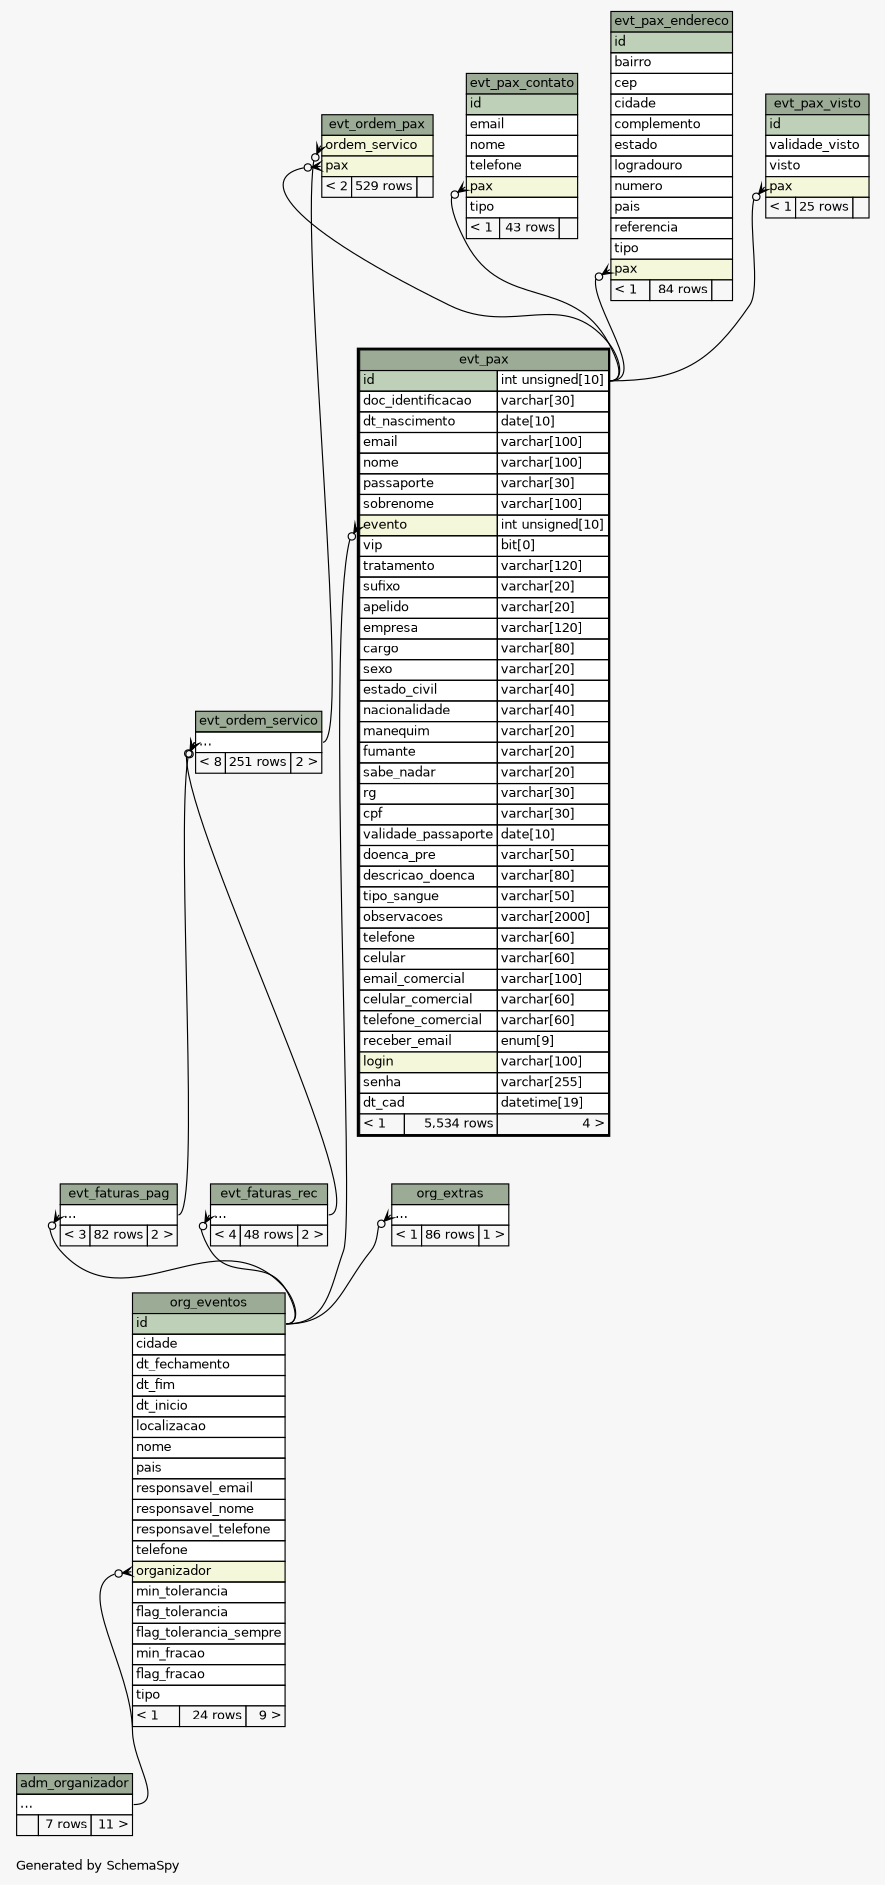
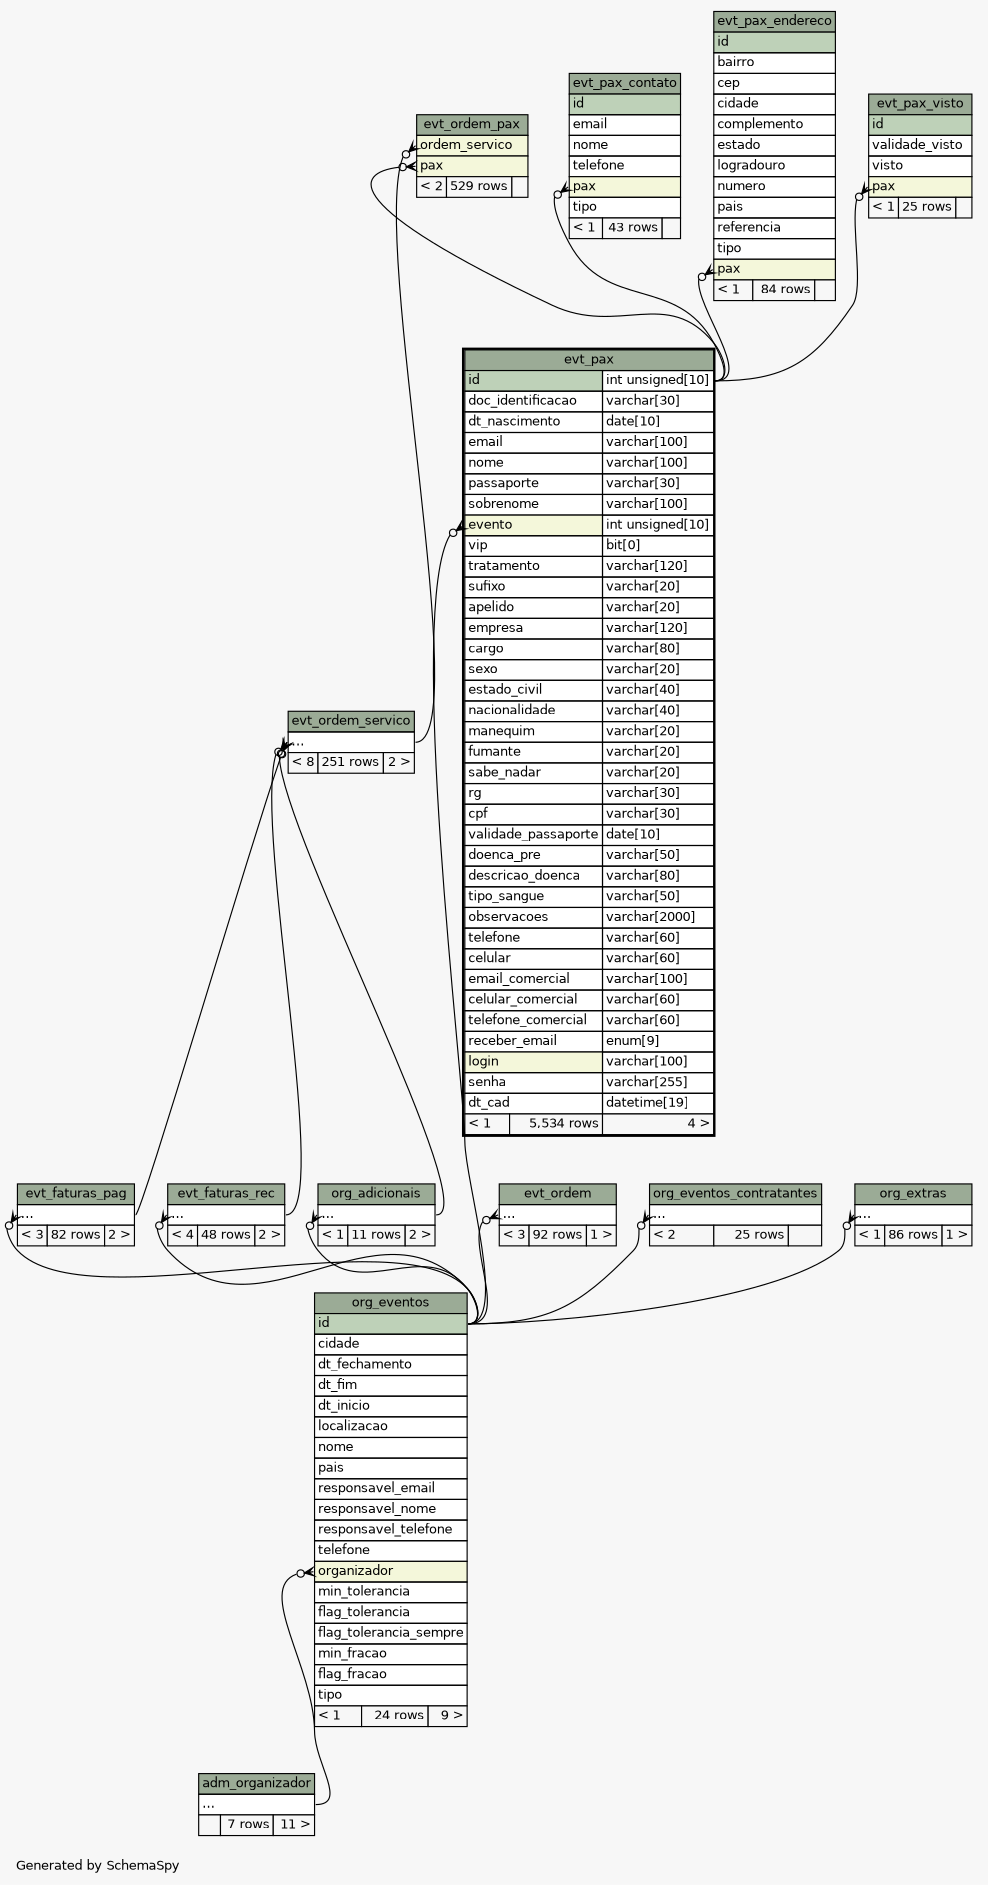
none -> (377, 1215)
none -> (558, 1215)
none -> (736, 1215)
